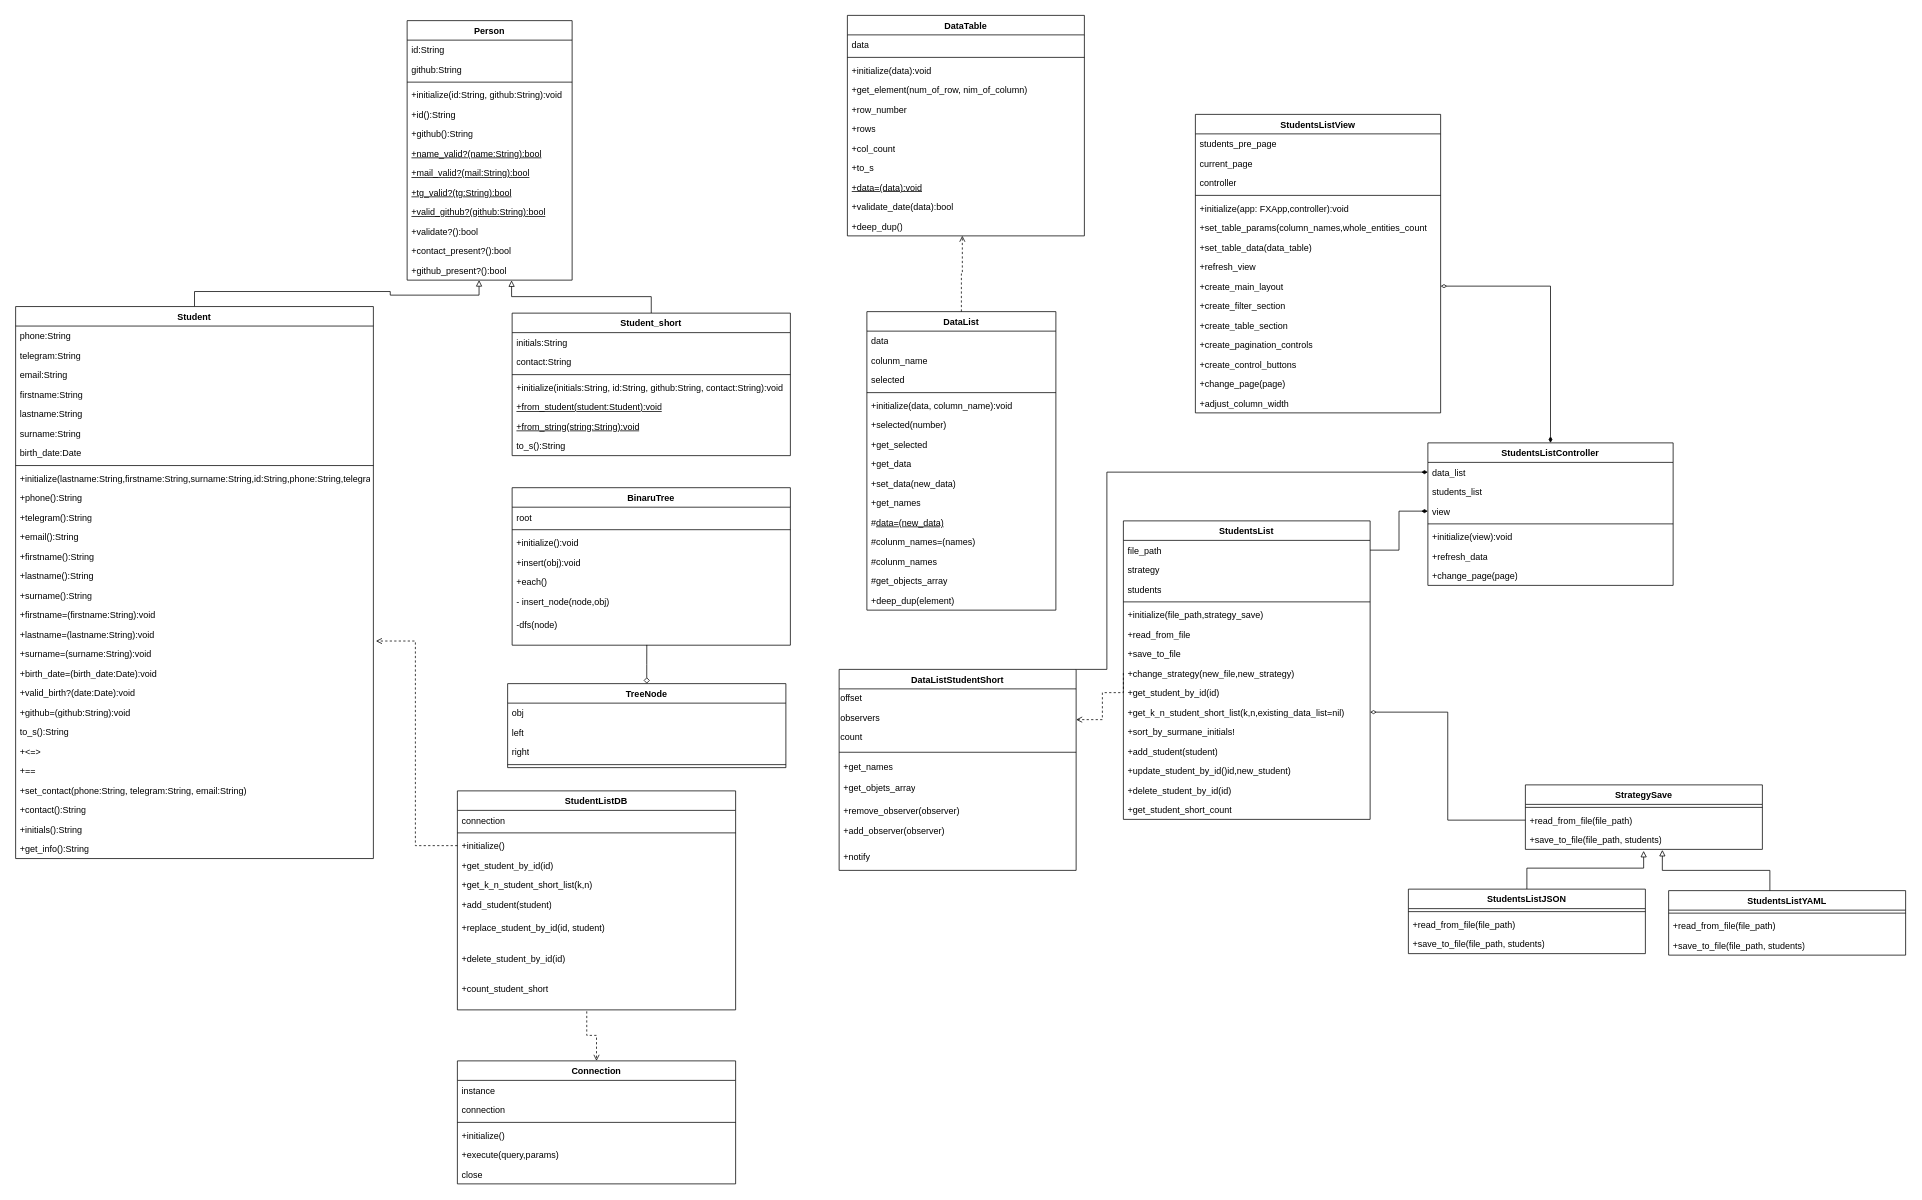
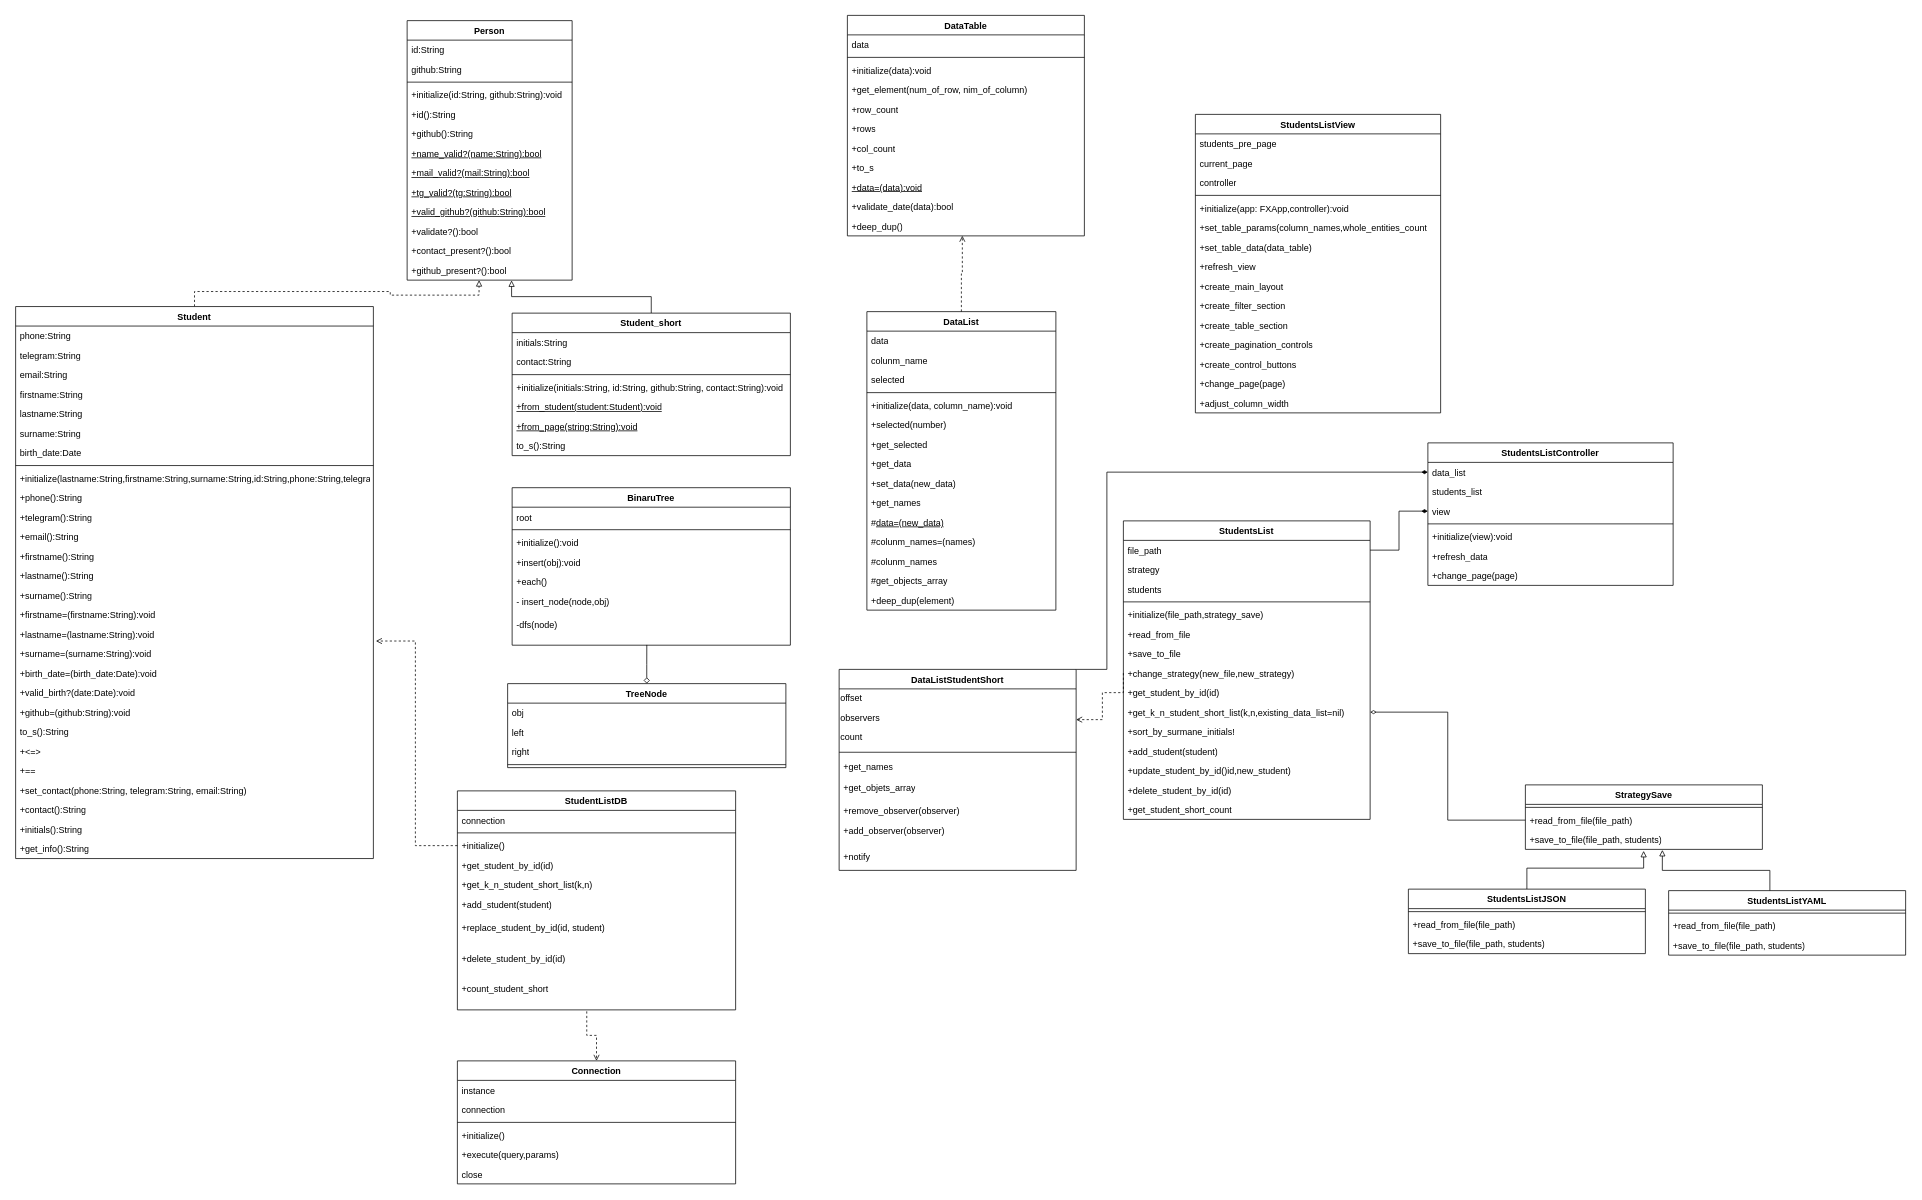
(879, 110) -> (877, 110)
(335, 292) -> (335, 292)
(1550, 360) -> none
(590, 427) -> (586, 427)
